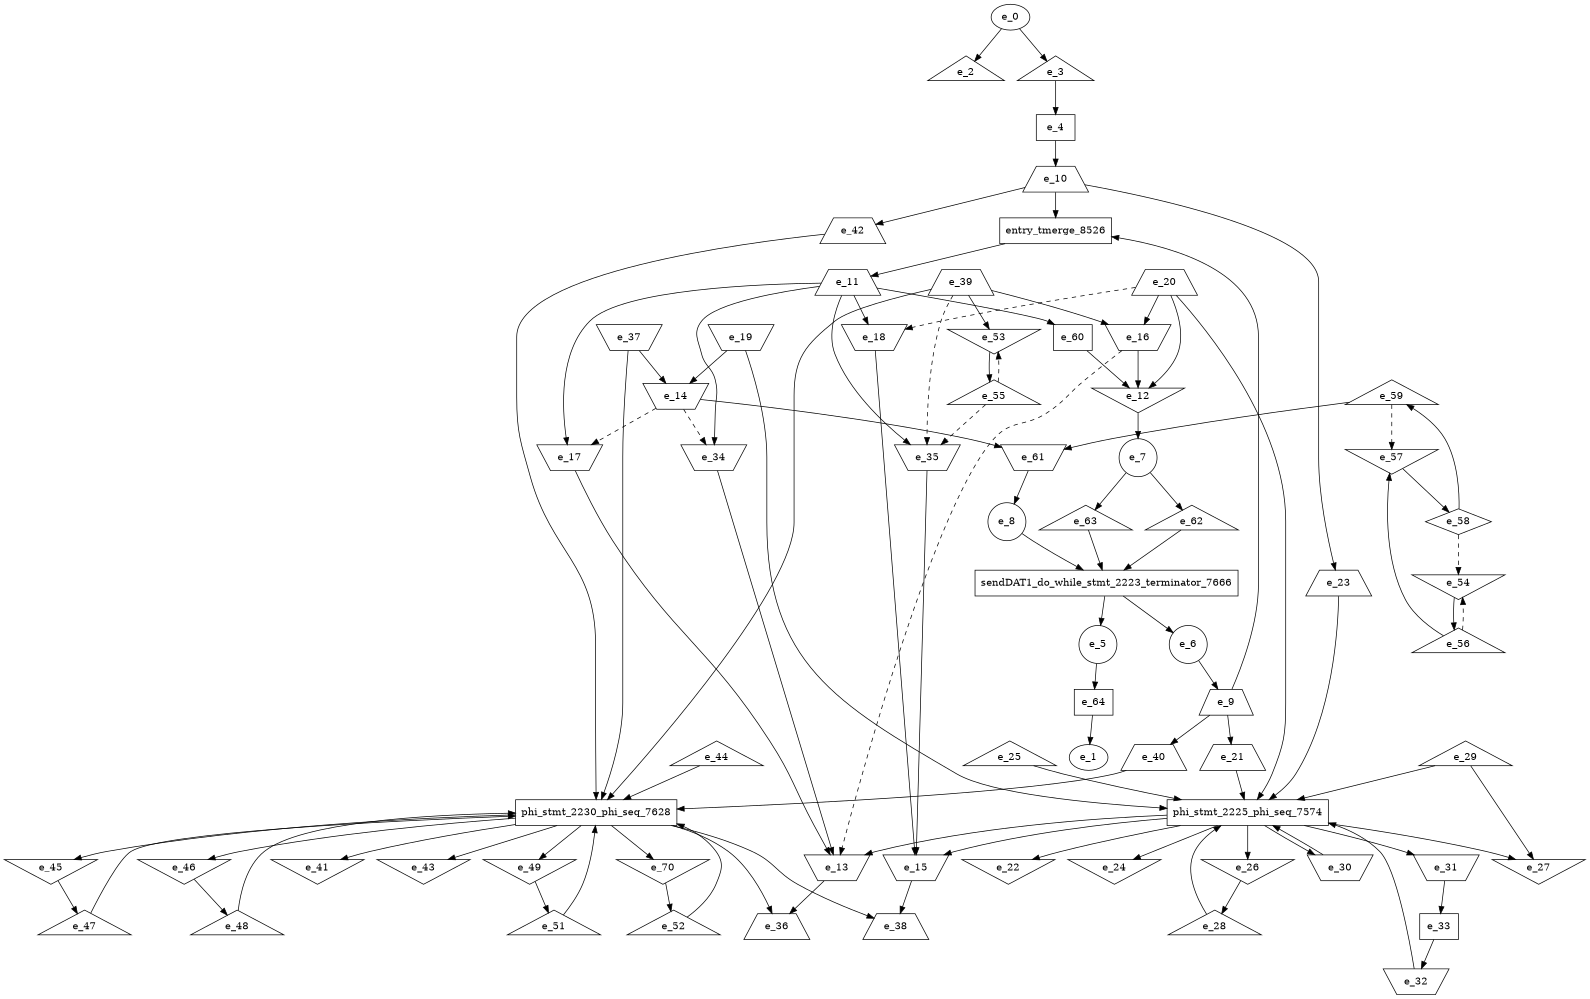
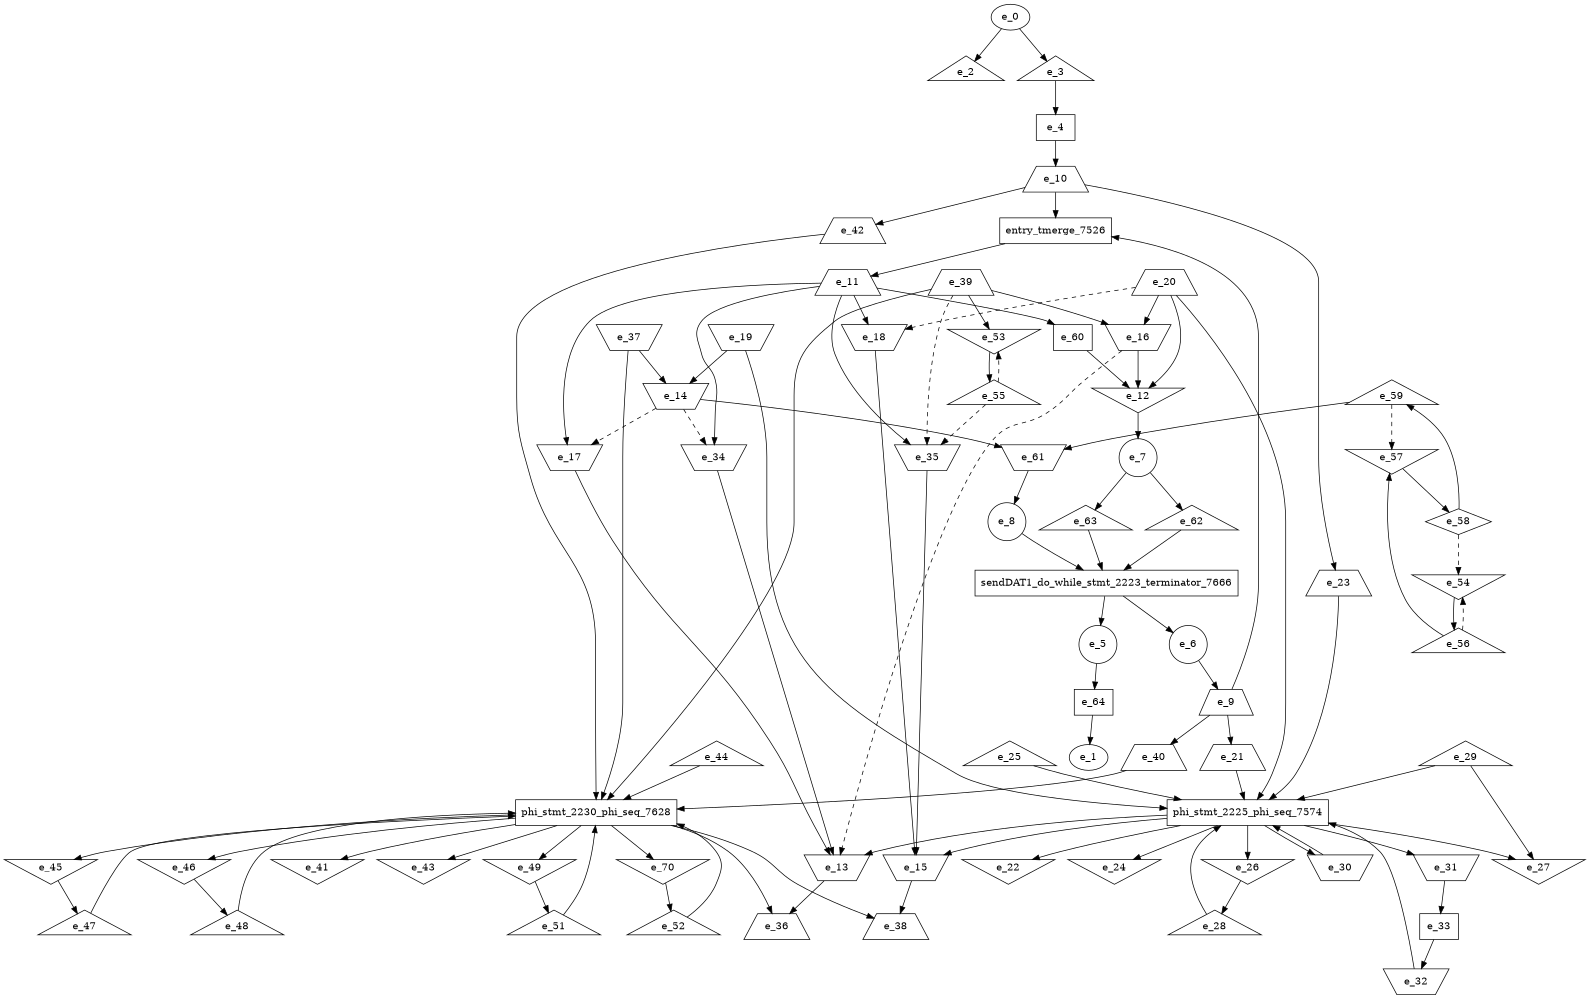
(1056, 231) -> (1056, 231)
